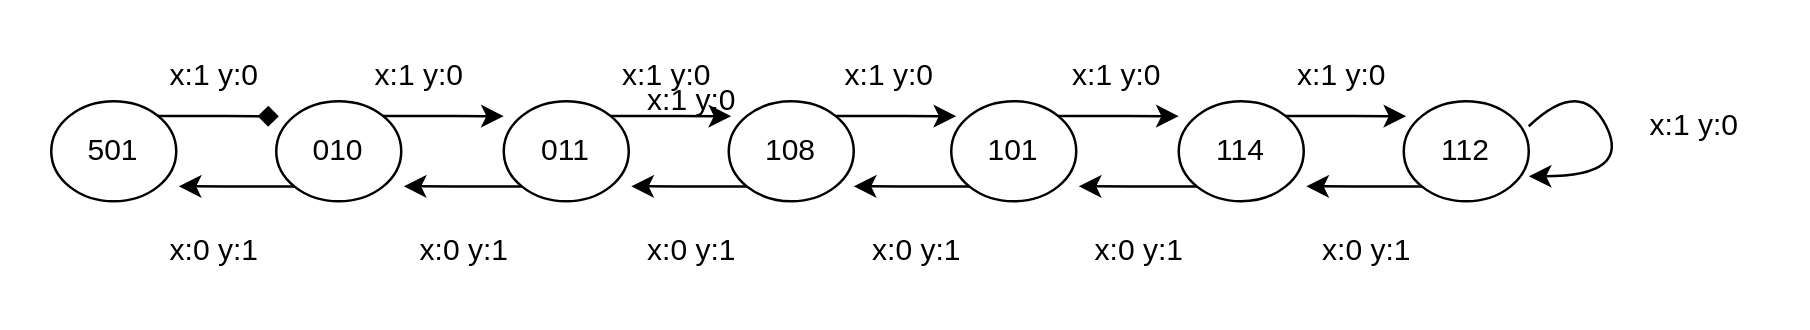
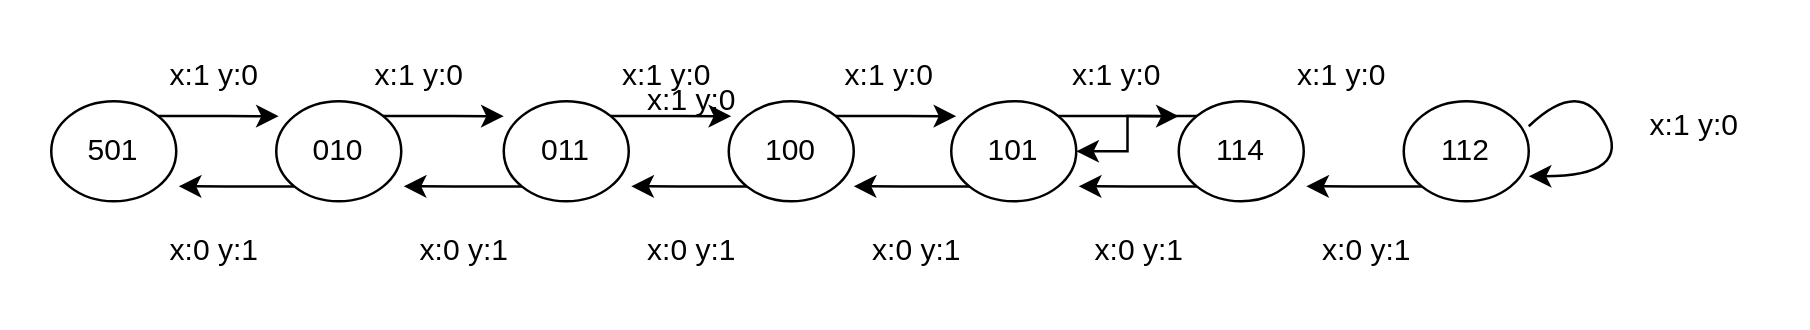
(258, 116) -> (259, 116)
(1338, 116) -> (1125, 151)
(791, 151) -> (791, 151)
